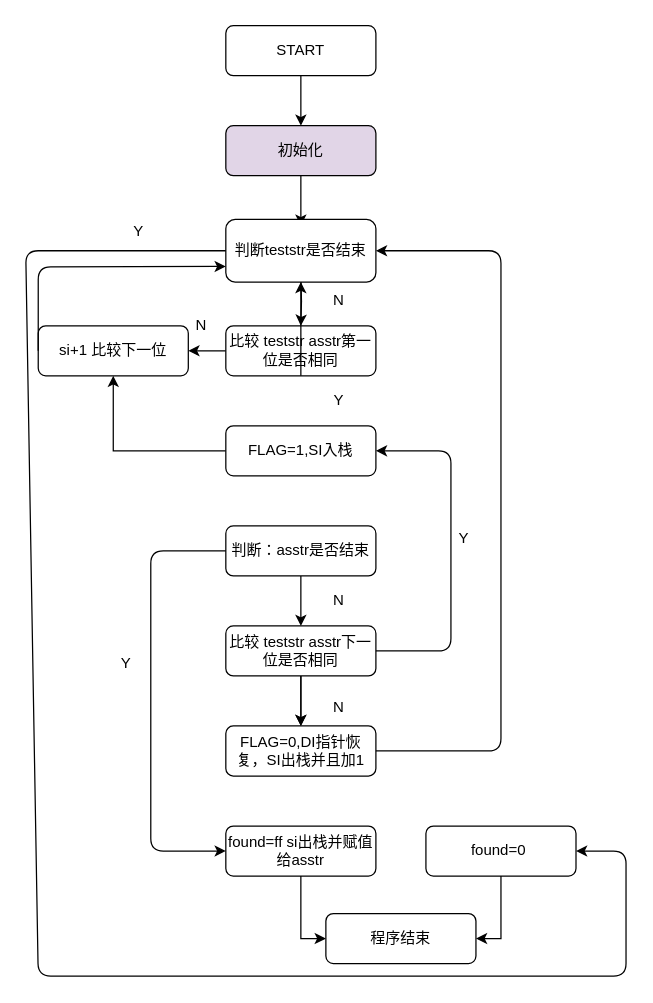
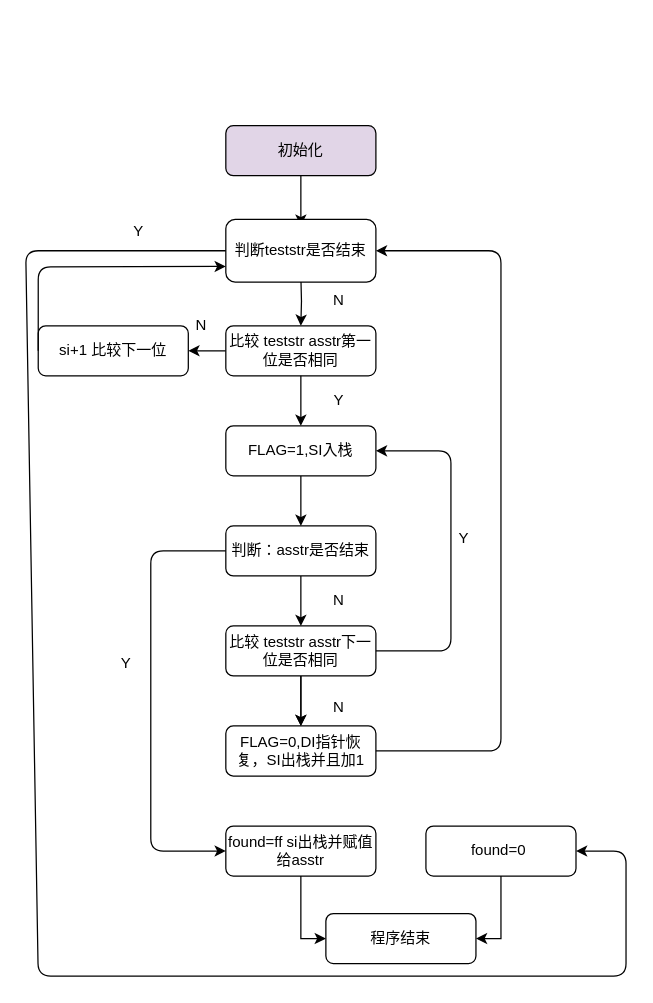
(301, 51) -> none
(301, 97) -> none
(301, 350) -> (301, 397)
(136, 451) -> (301, 497)
